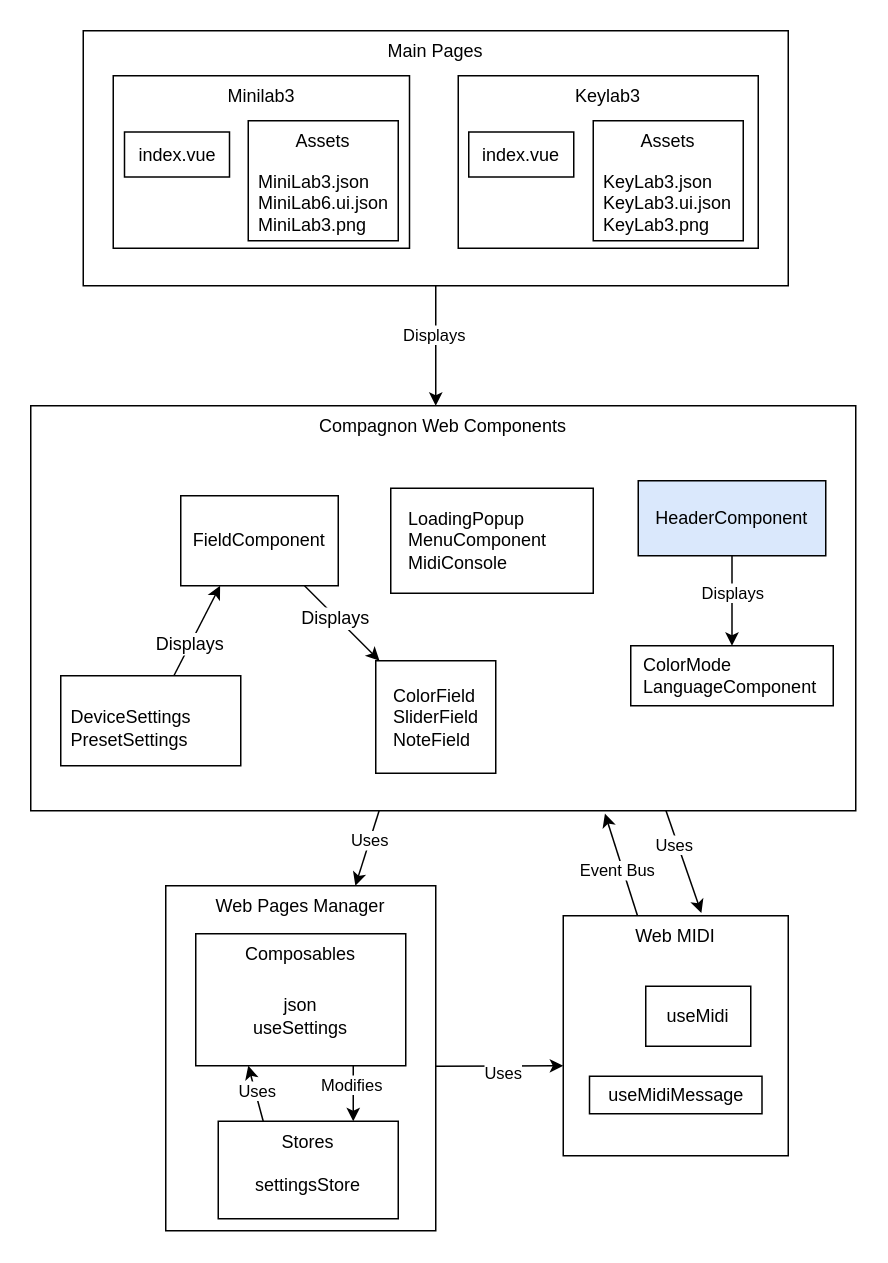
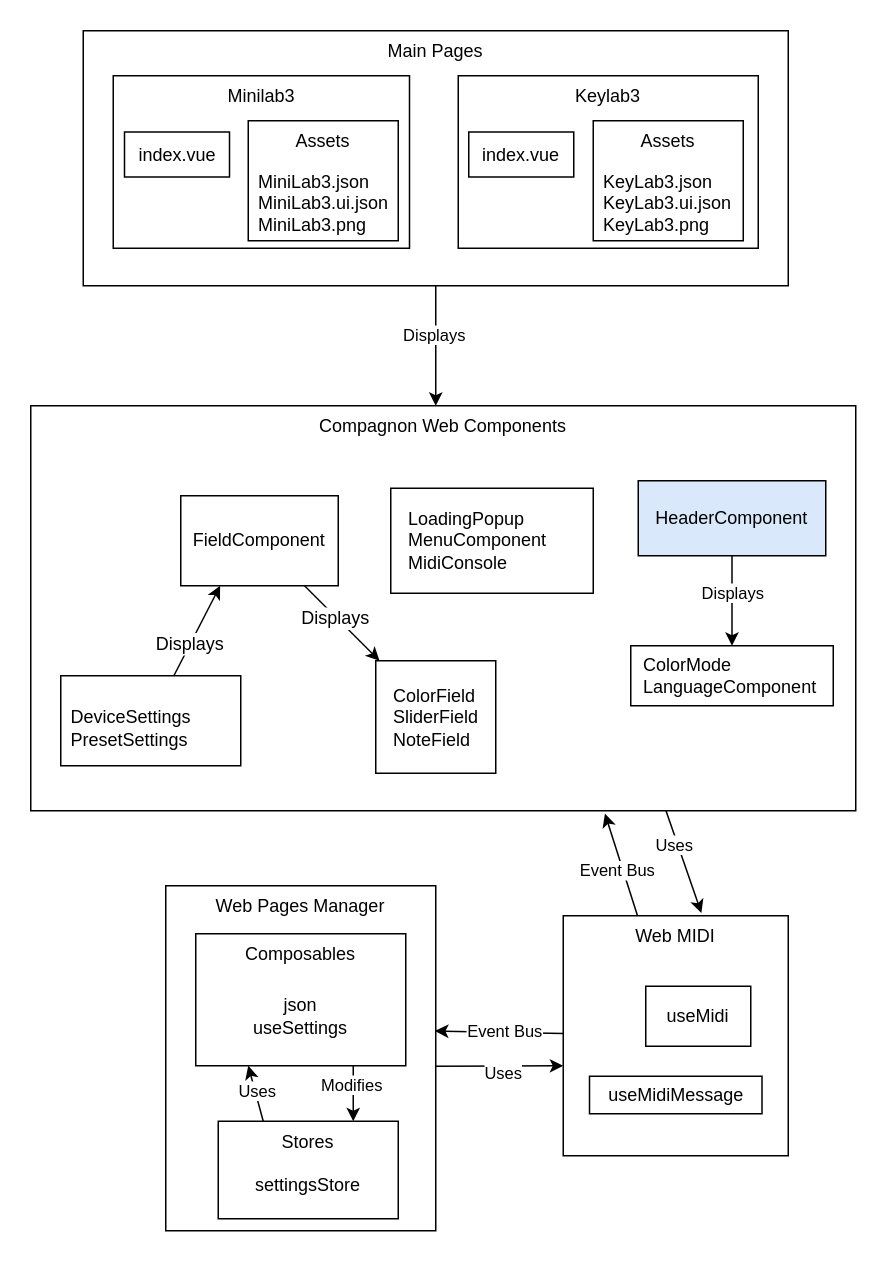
(328, 203) -> (328, 203)
(369, 843) -> none
none -> (504, 1032)
